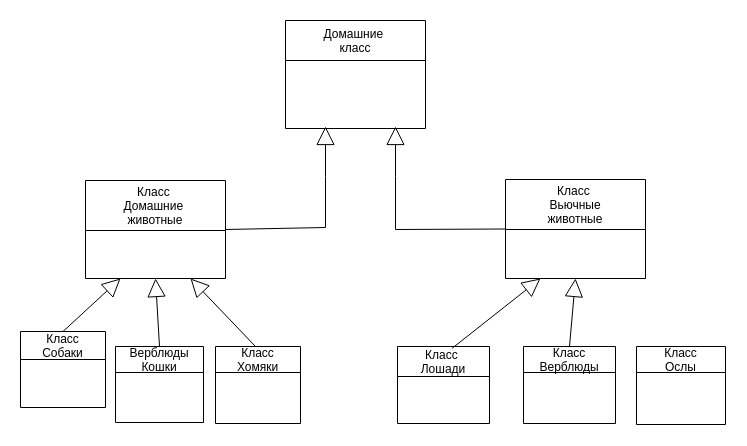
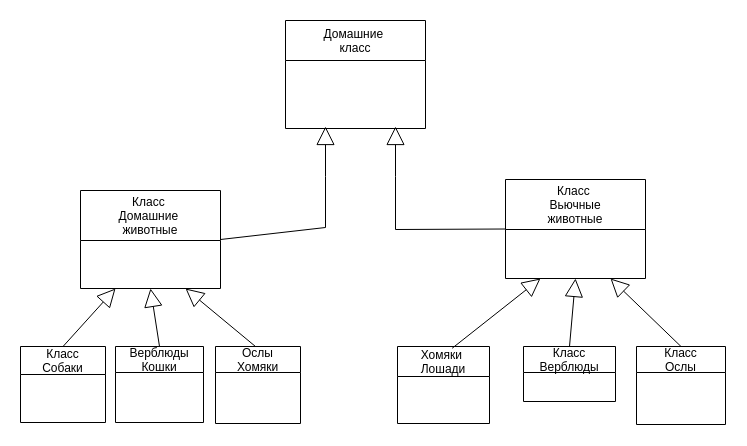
(156, 230) -> (151, 240)
none -> (651, 318)
(258, 353) -> (258, 353)
(443, 355) -> (443, 355)
(63, 370) -> (63, 385)
(570, 385) -> (570, 374)
